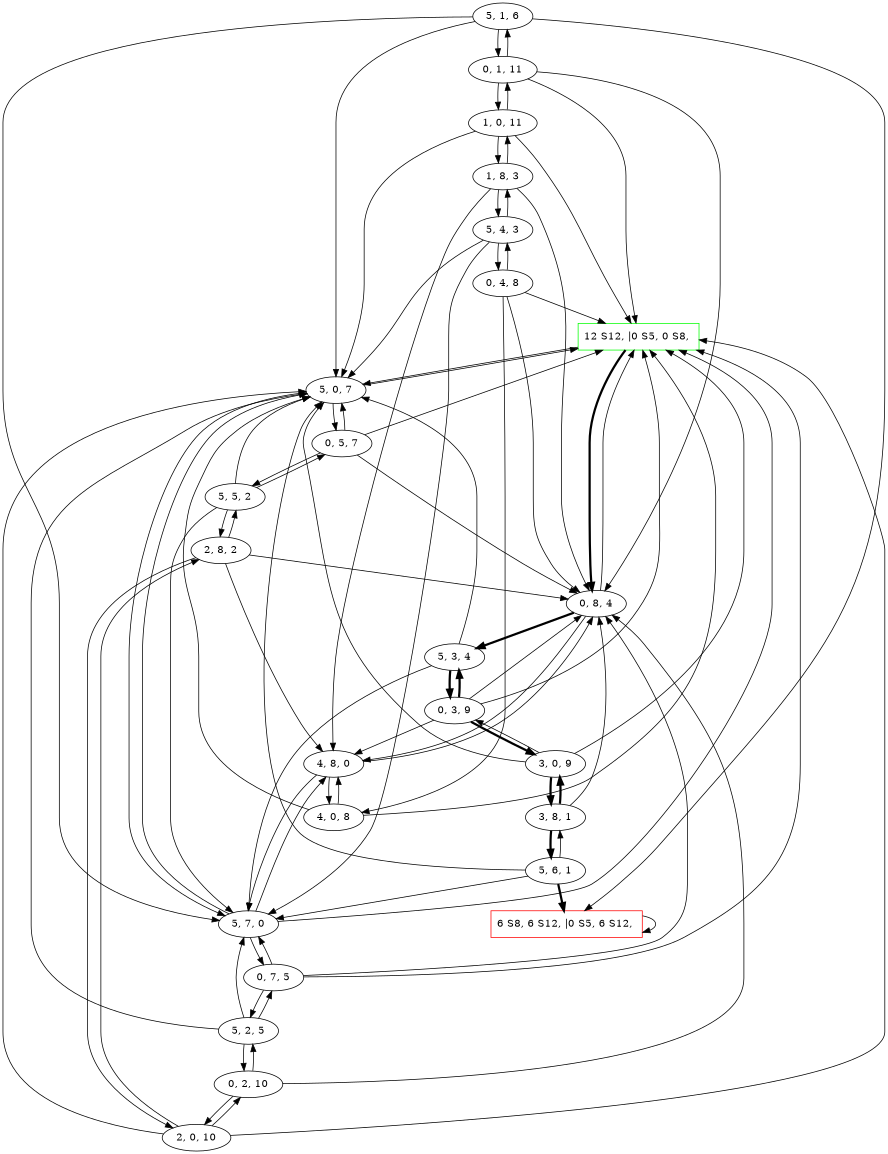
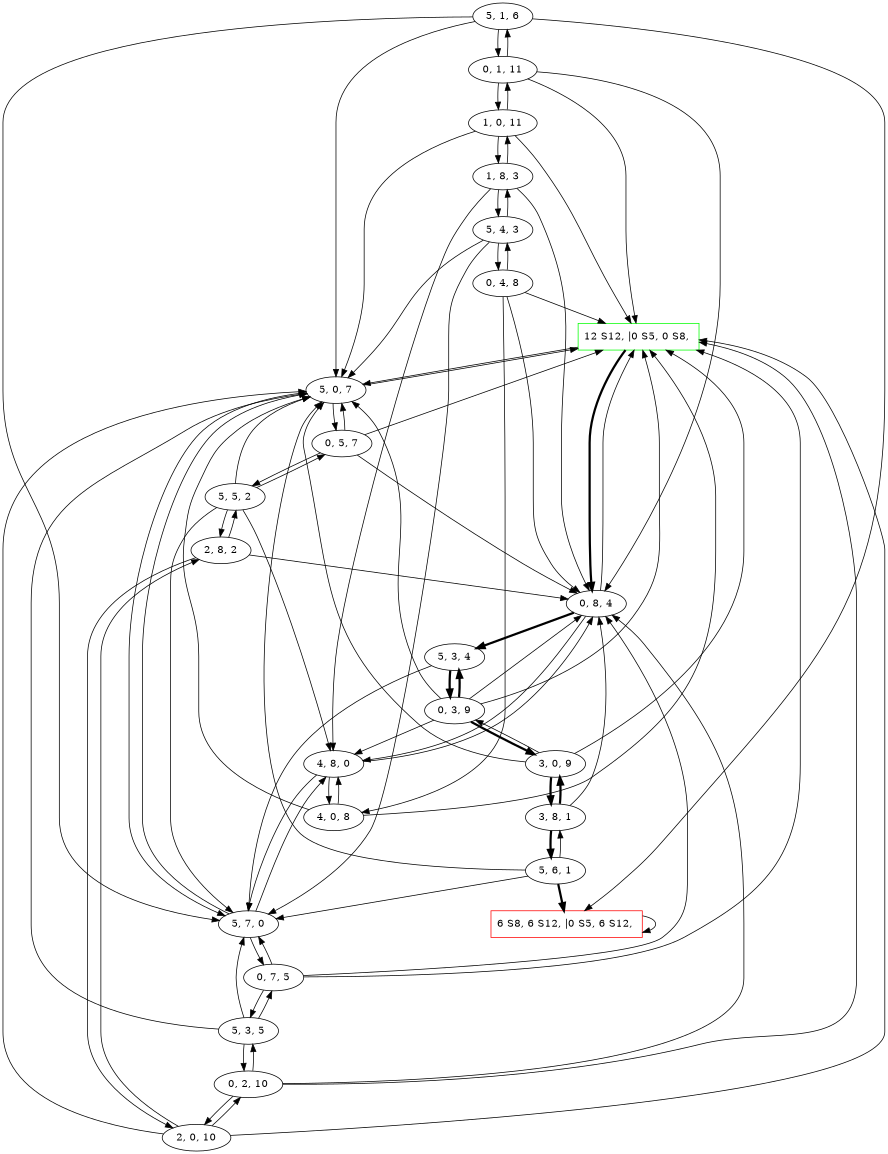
(477, 494) -> (400, 552)
(270, 667) -> (292, 624)
(698, 768) -> (857, 932)
(248, 1031) -> (248, 1031)
